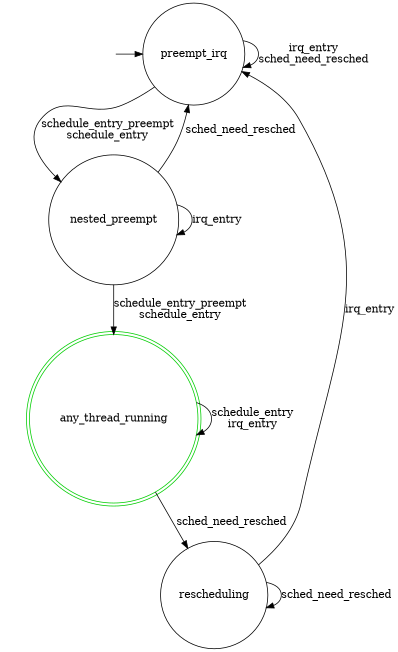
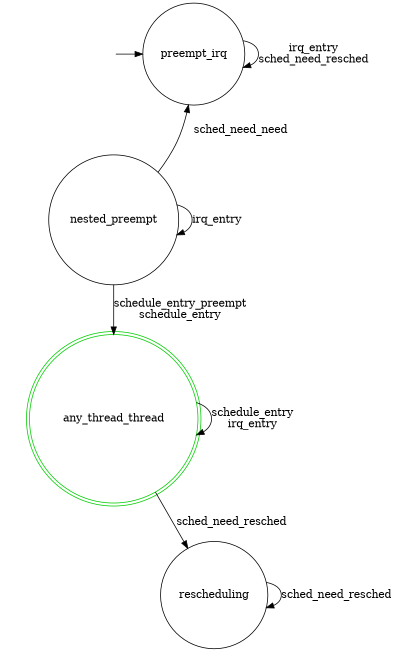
(66, 106) -> none
(241, 130) -> (241, 130)
(344, 313) -> none
(114, 419) -> (114, 419)
